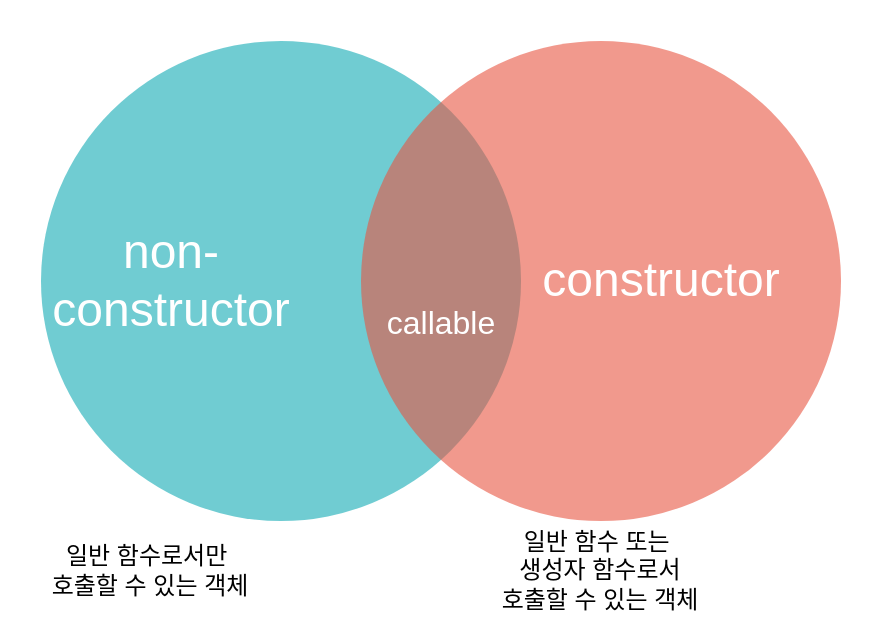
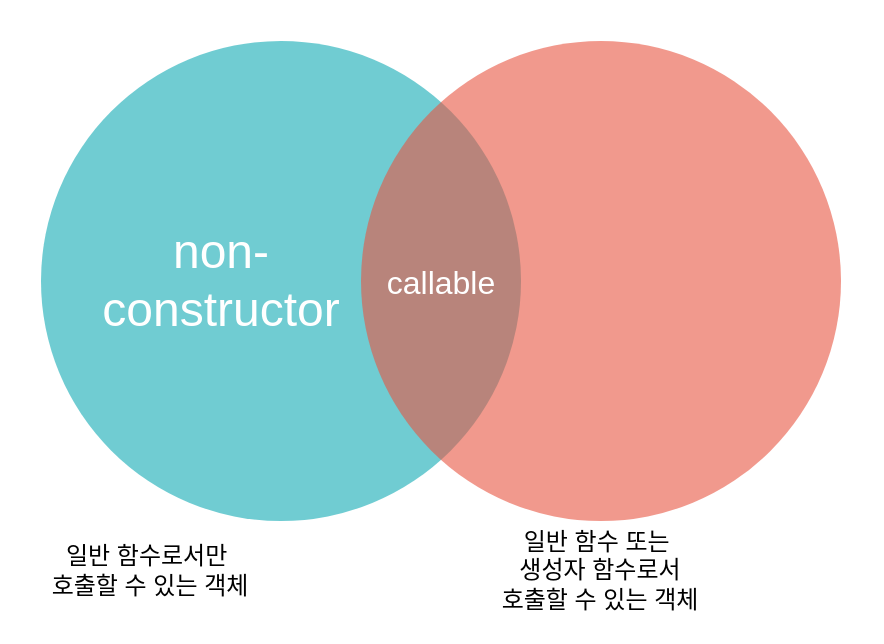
(171, 281) -> (221, 281)
(661, 281) -> none
(441, 321) -> (441, 281)
